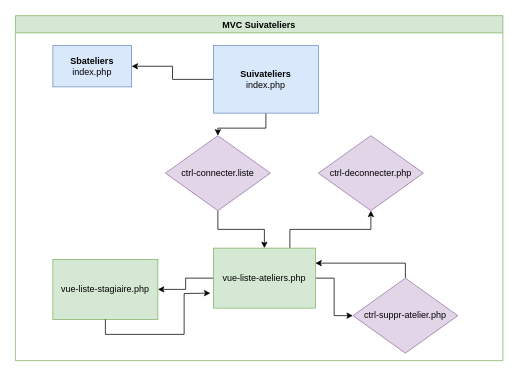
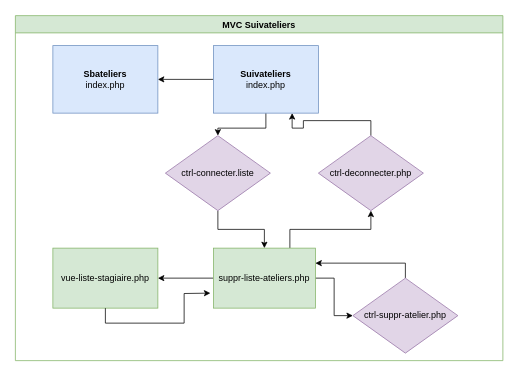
(92, 66) -> (105, 79)
none -> (325, 120)
(264, 278) -> (264, 278)
(105, 289) -> (105, 278)
